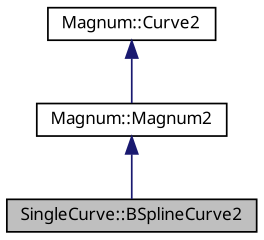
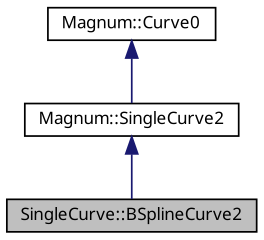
(132, 24) -> (132, 24)
(132, 120) -> (132, 120)
